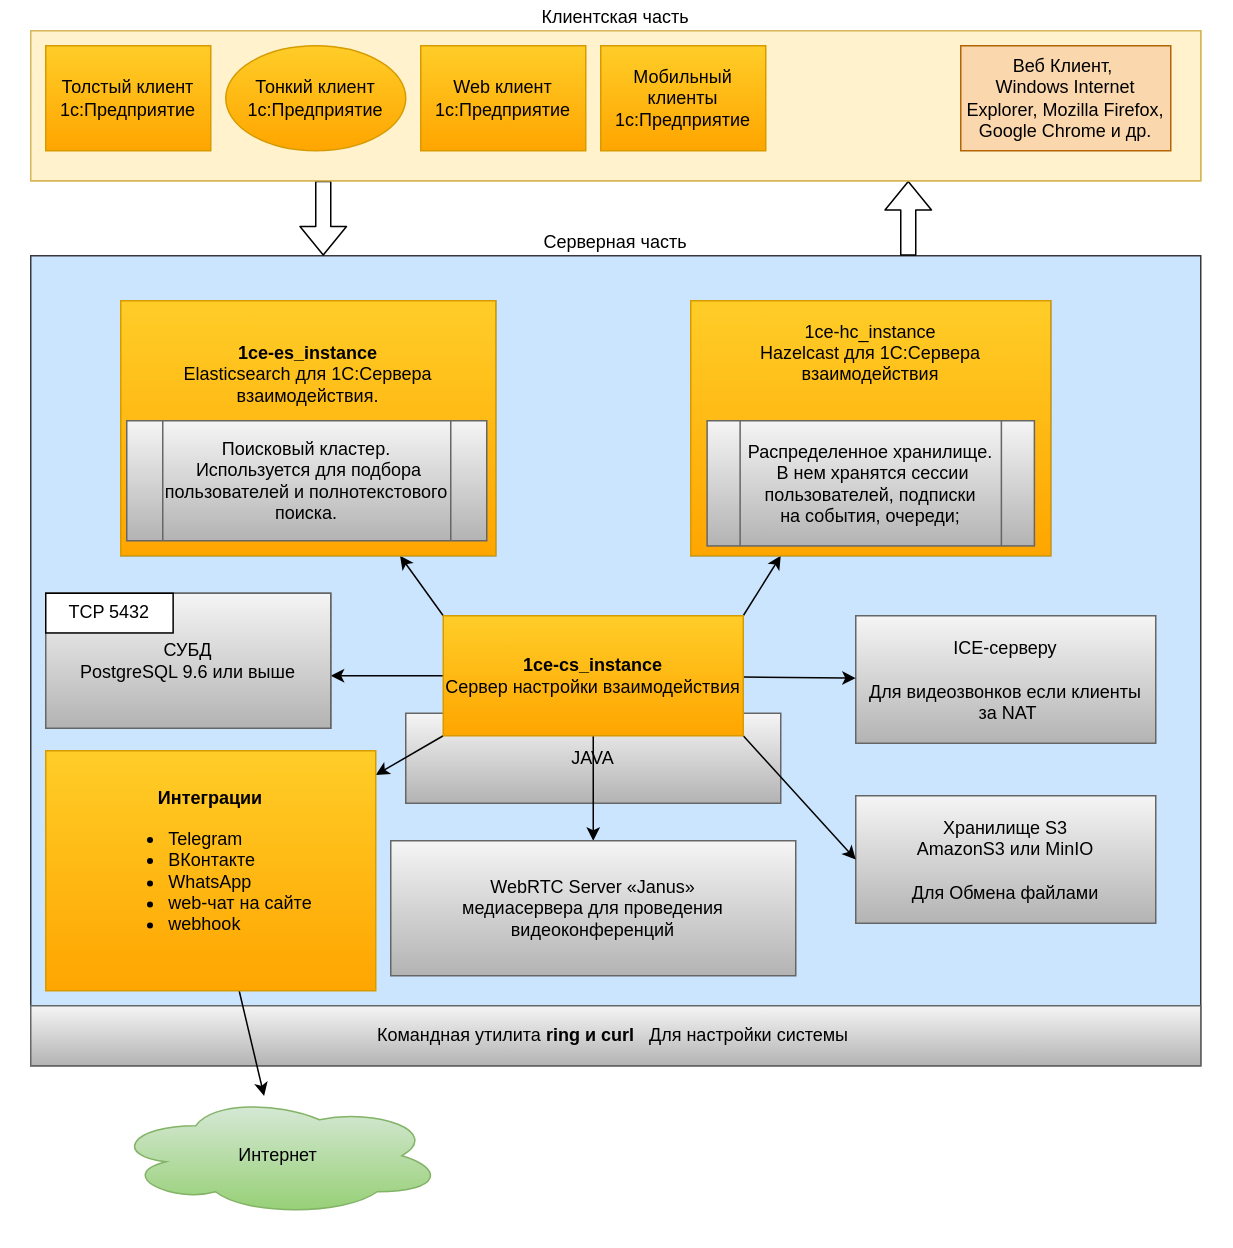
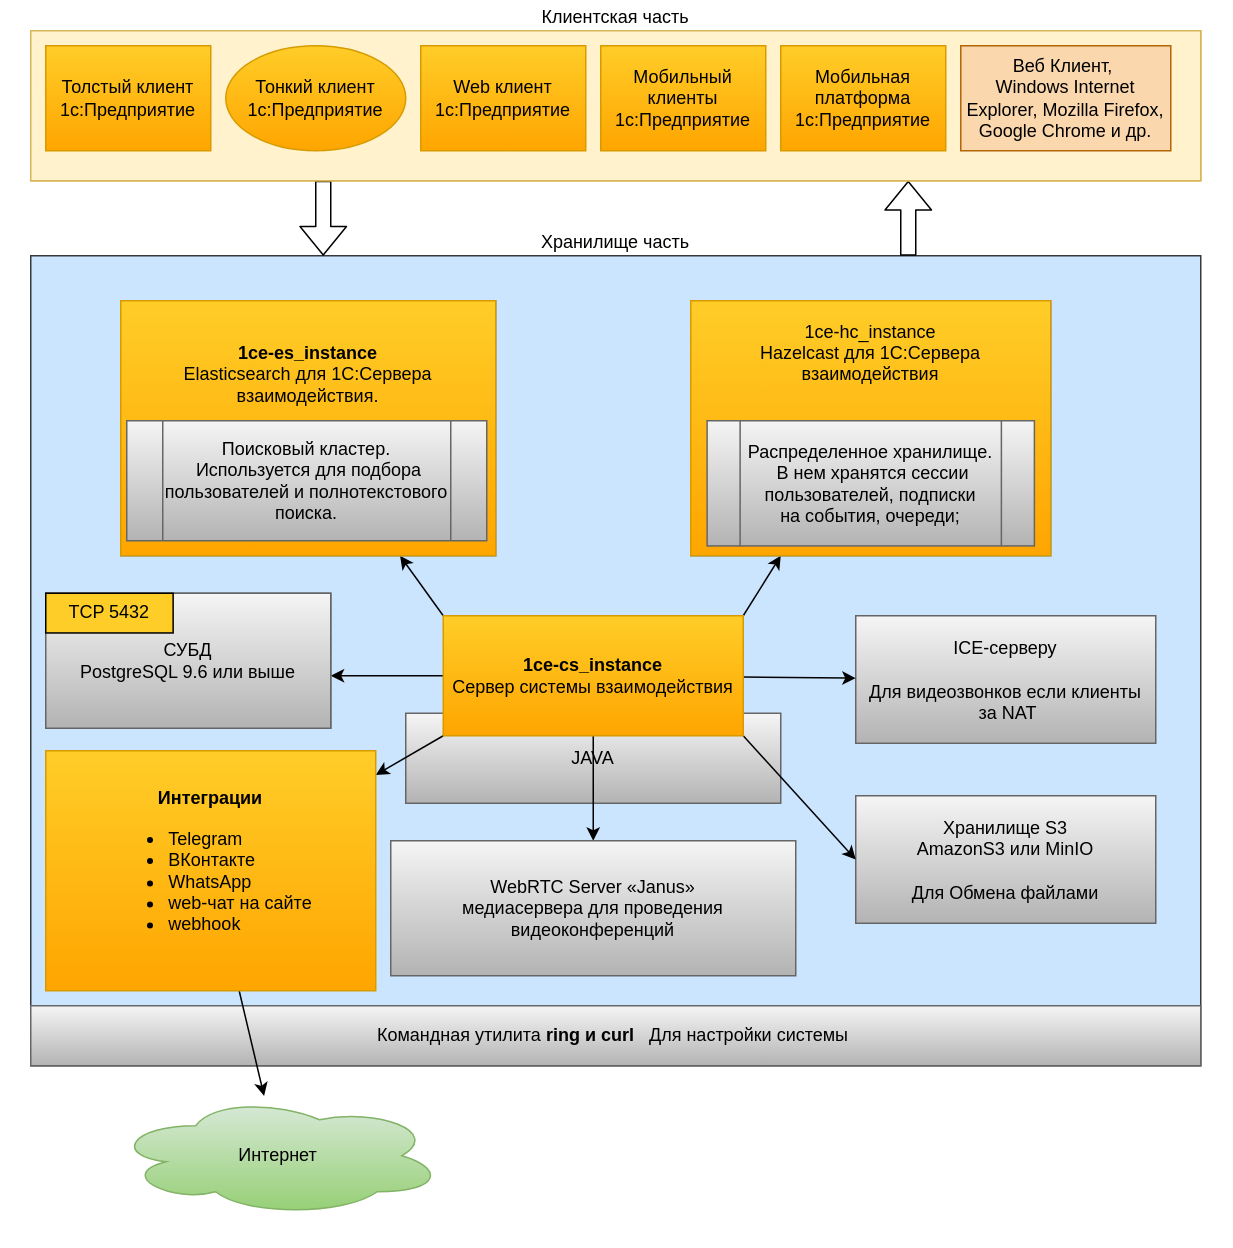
none -> (863, 98)
(616, 240) -> (616, 240)
(109, 613) -> (109, 613)
(593, 676) -> (593, 676)
